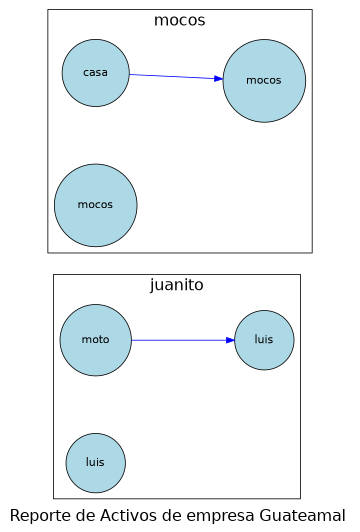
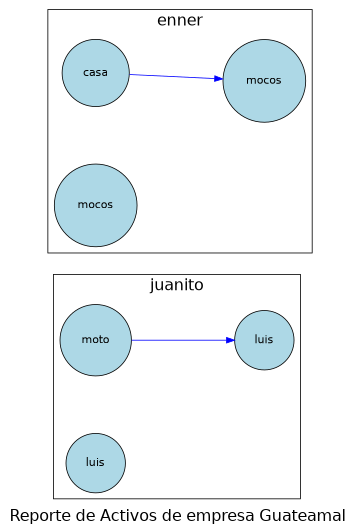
(180, 21) -> (180, 21)
